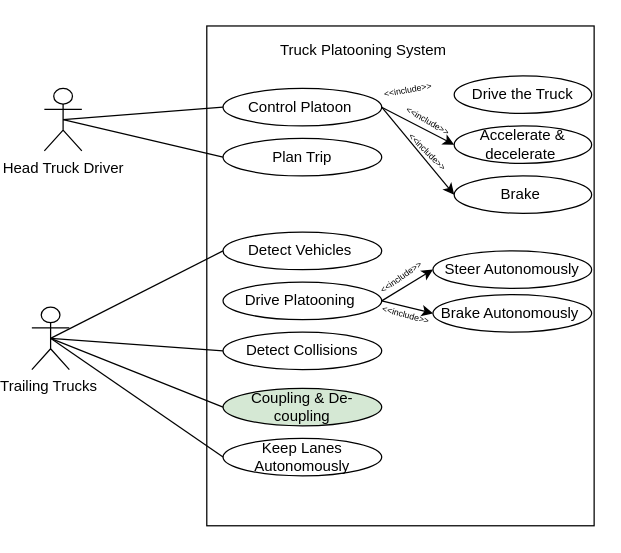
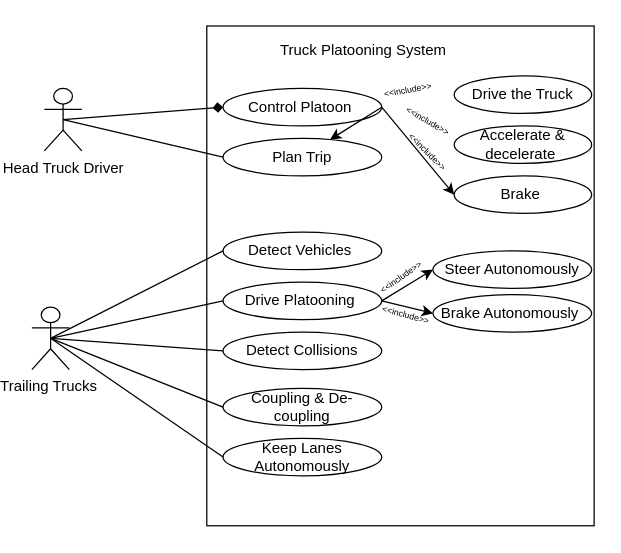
(217, 107) -> (213, 108)
(418, 125) -> (359, 121)
none -> (144, 318)
(303, 407) -> (303, 407)
